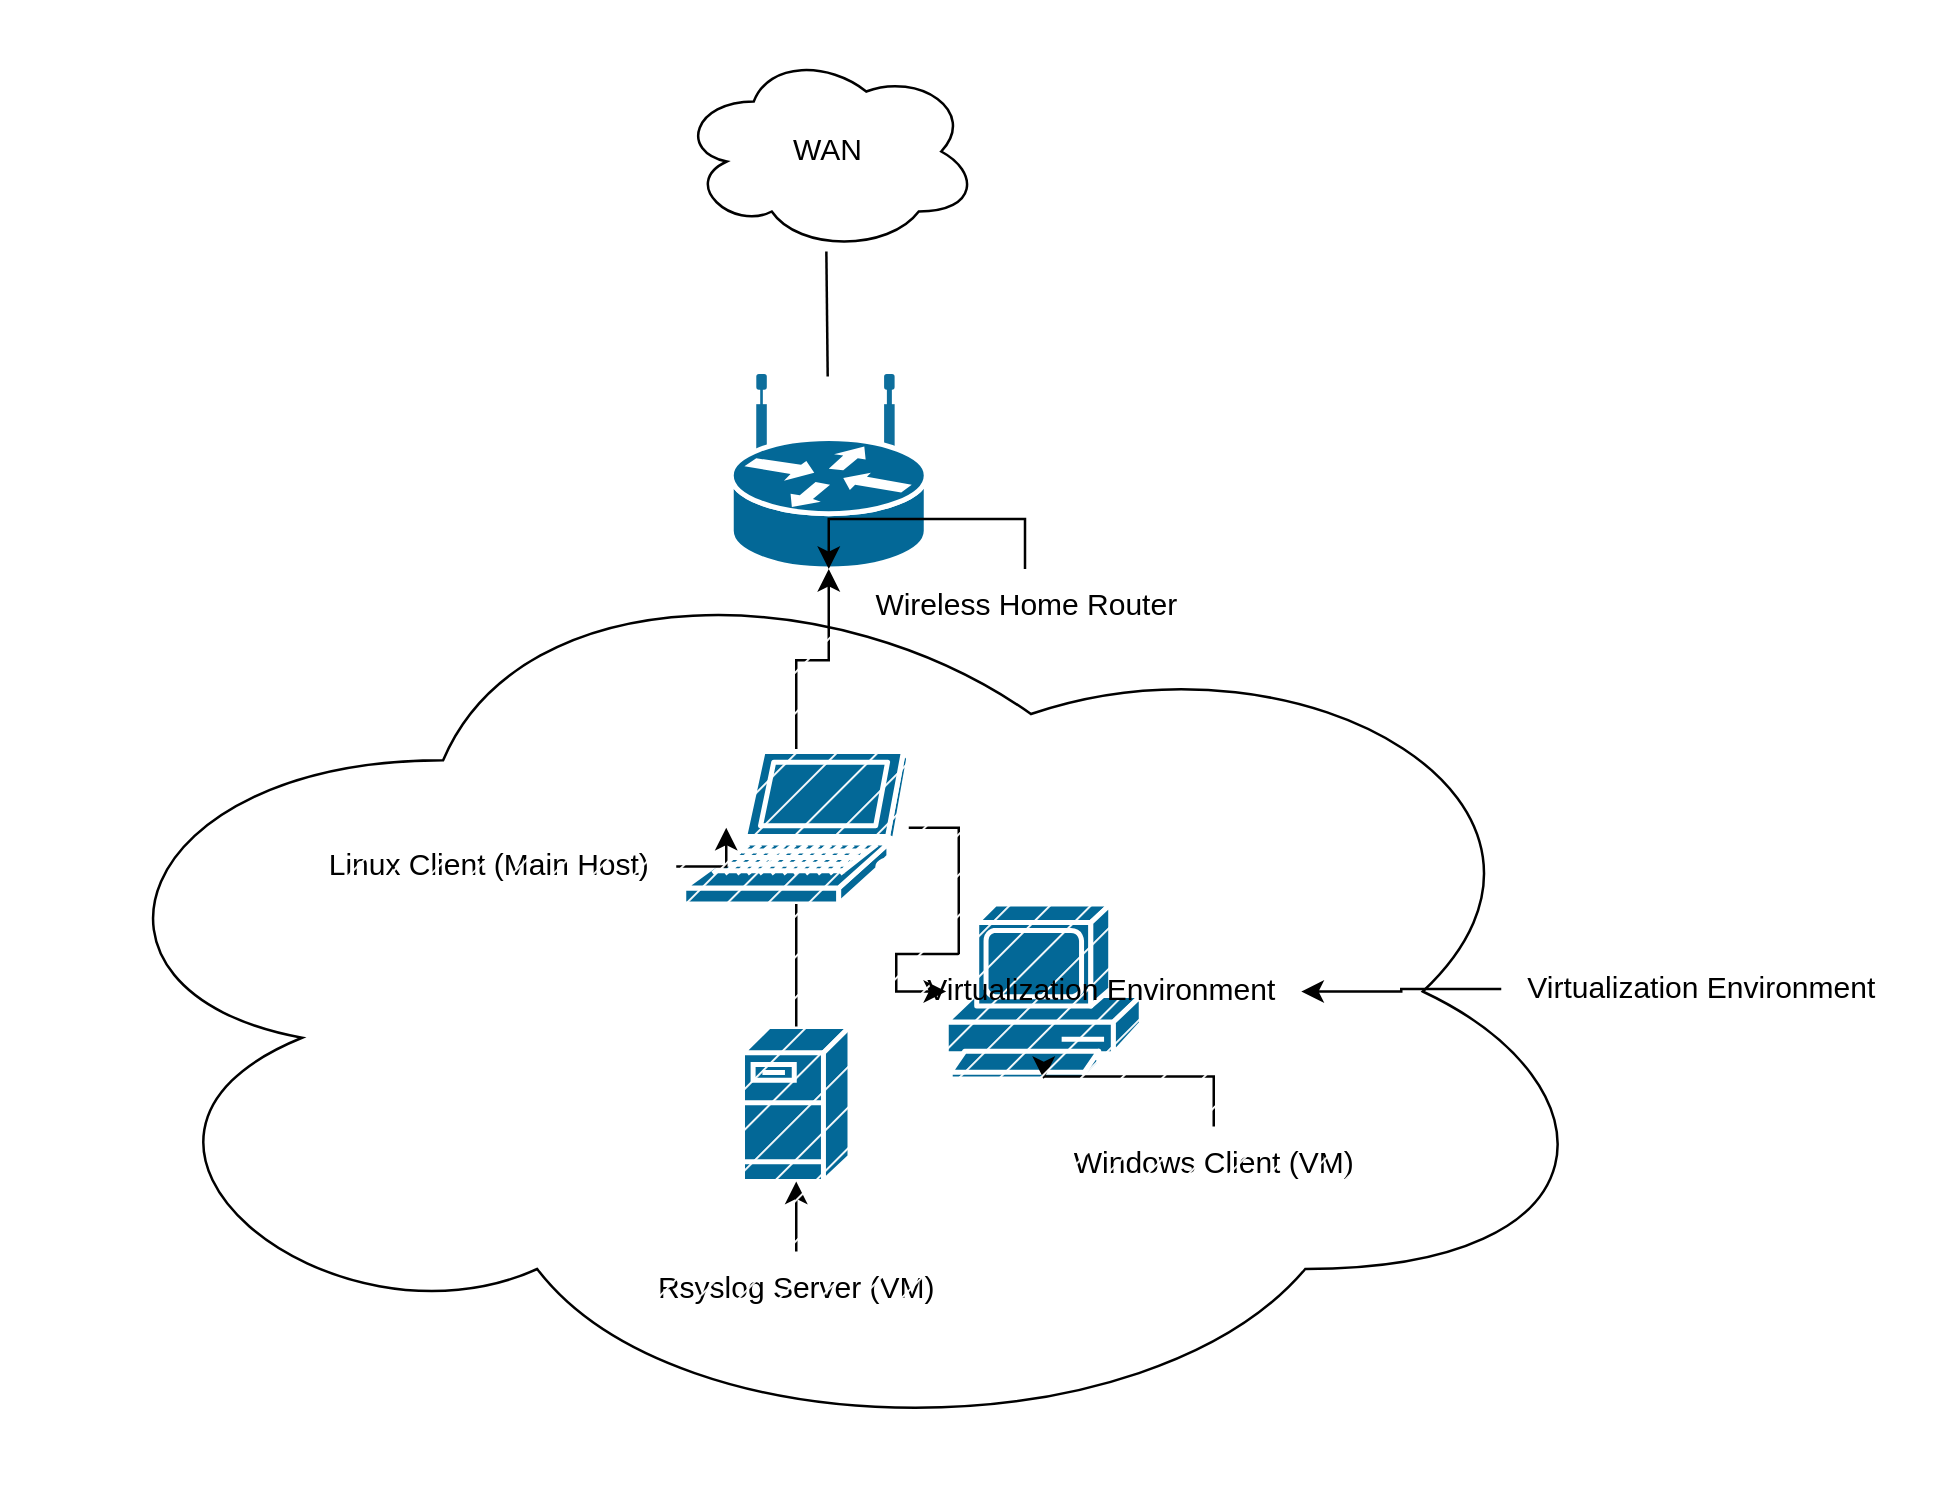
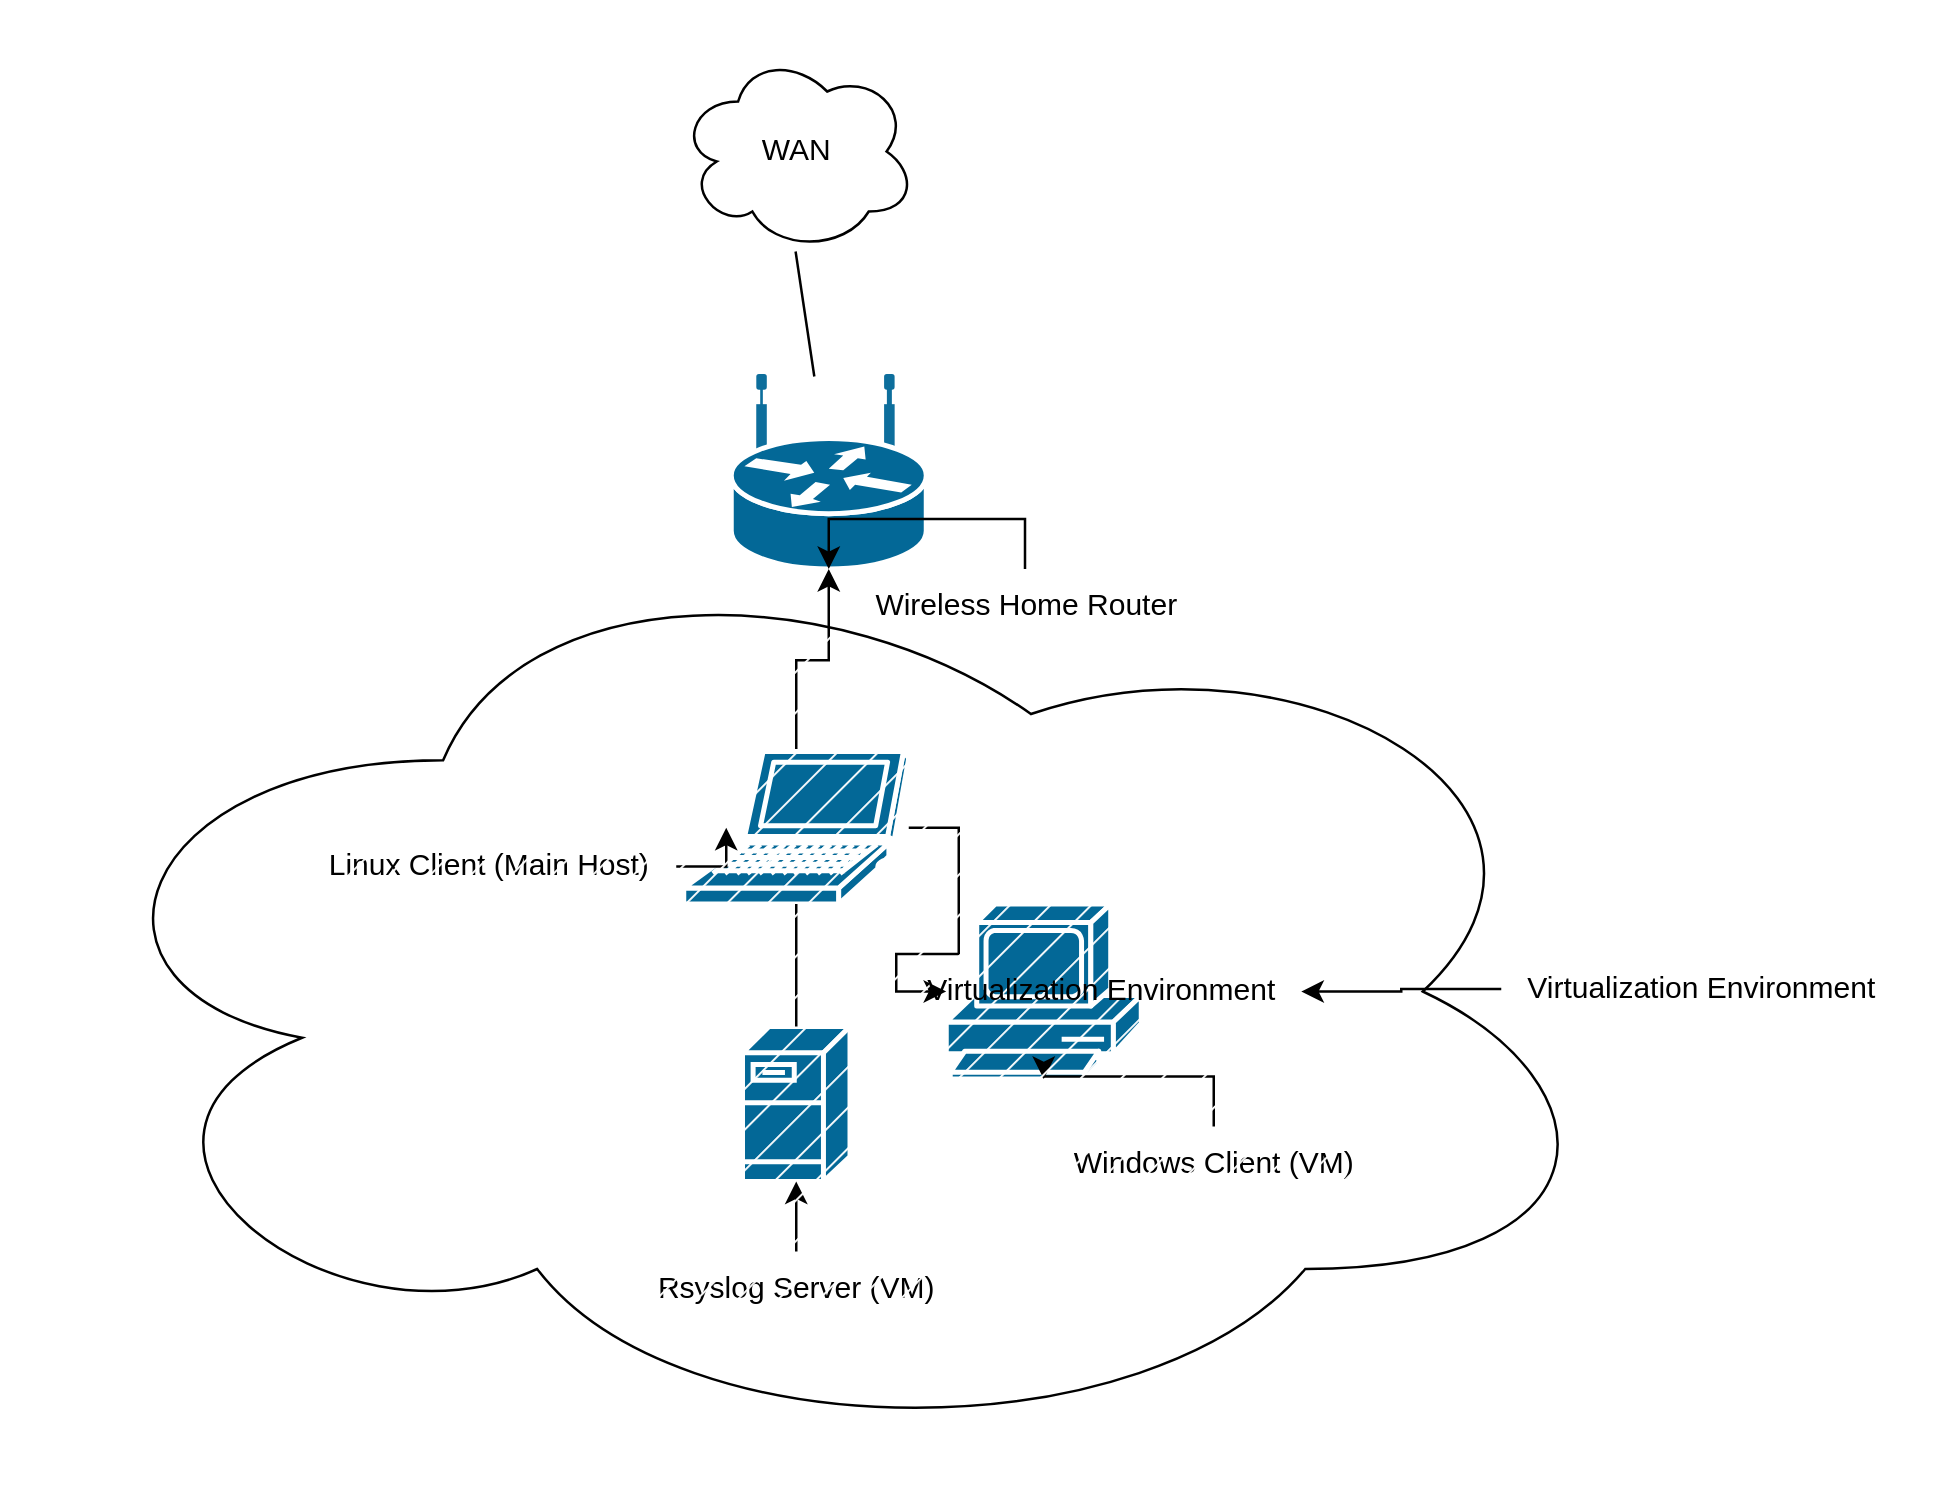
(829, 151) -> (798, 151)
